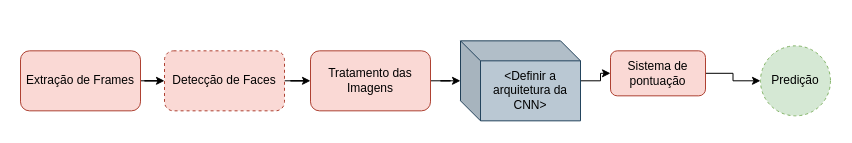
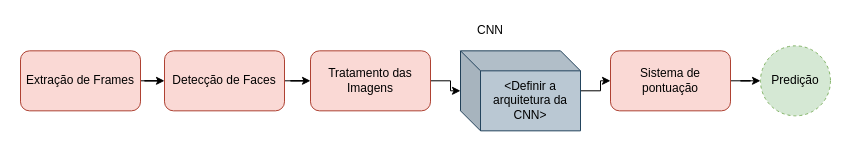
none -> (491, 31)
(658, 73) -> (671, 81)
(225, 81) -> (225, 81)
(521, 81) -> (521, 91)
